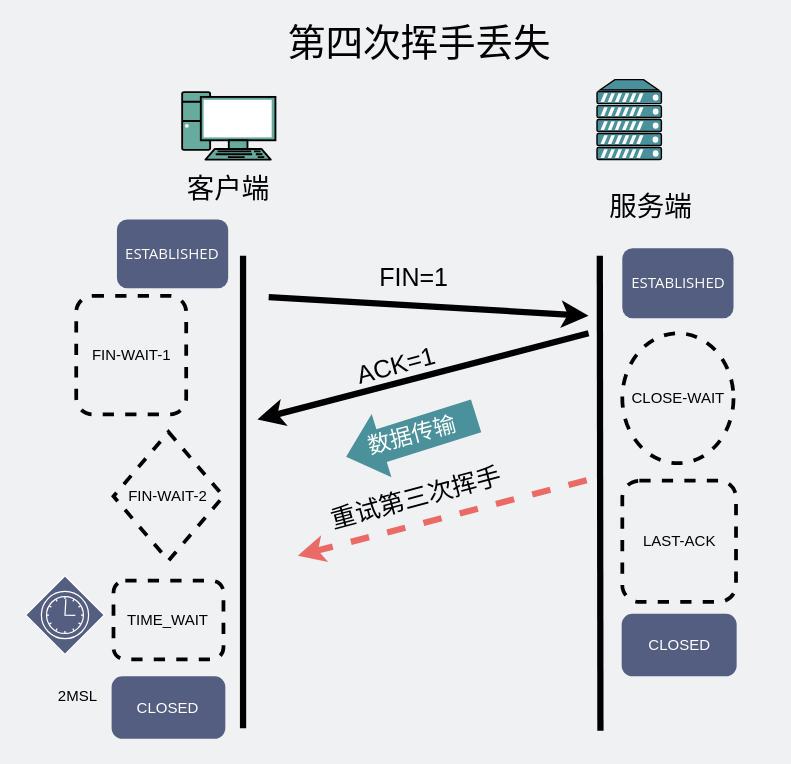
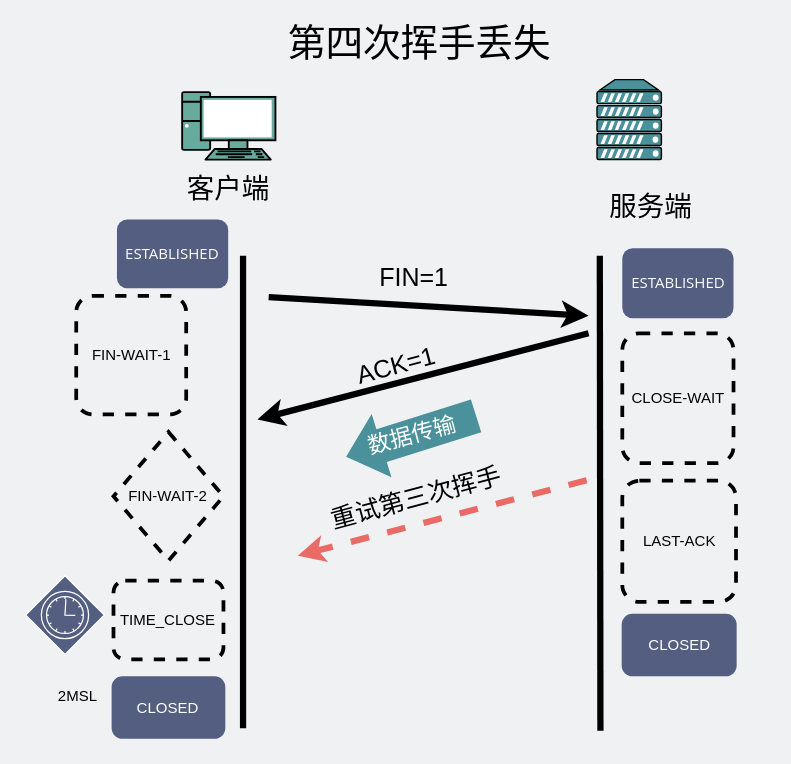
(678, 398) -> (678, 398)
(168, 621) -> (168, 621)
